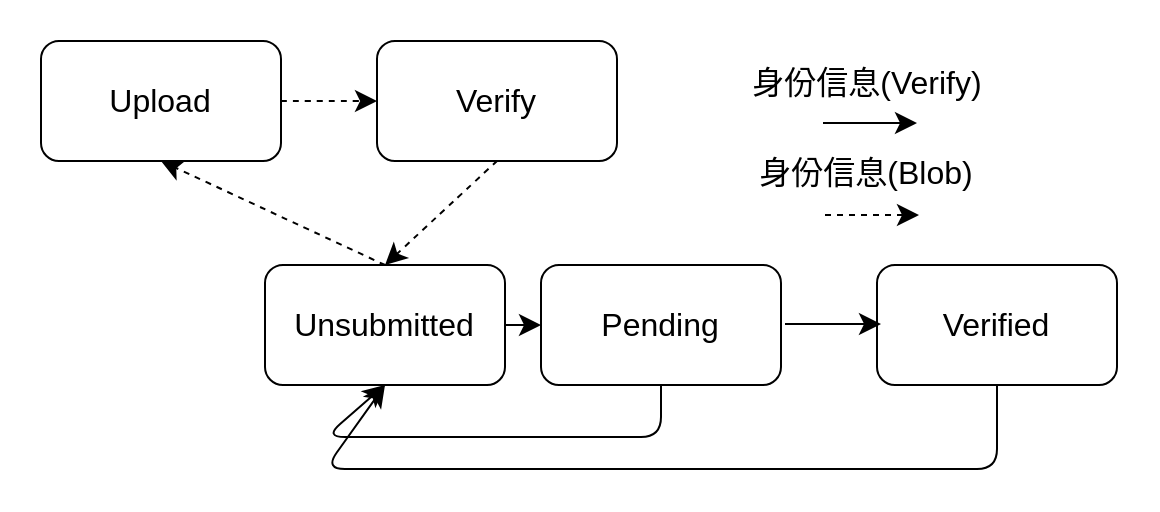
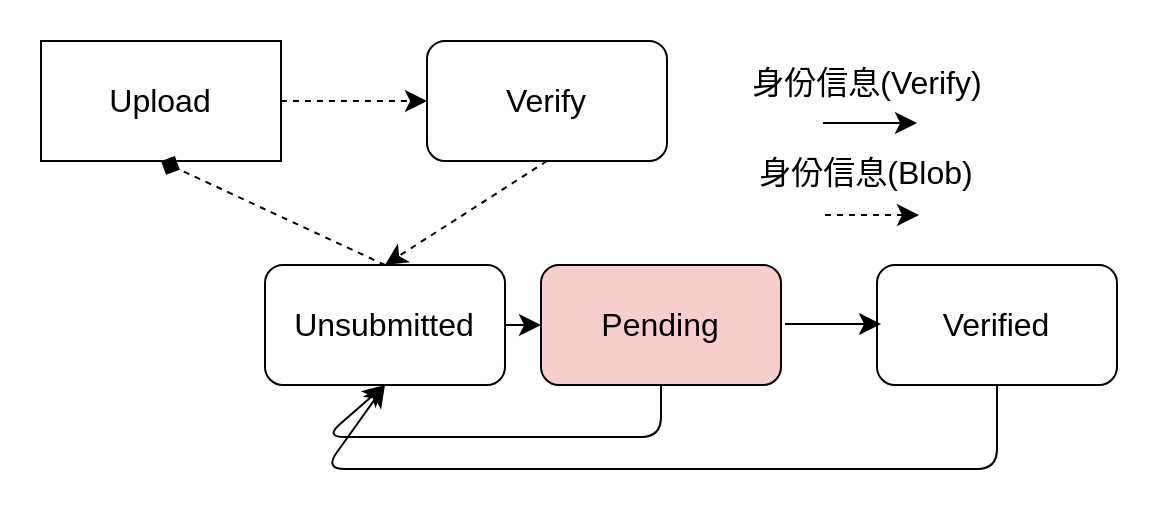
(161, 101) -> (161, 101)
(497, 101) -> (547, 101)
(178, 169) -> (180, 170)
(661, 325) -> (661, 325)
